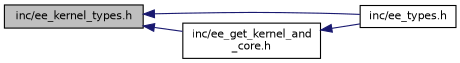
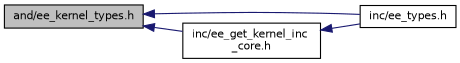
(74, 17) -> (74, 17)
(252, 41) -> (252, 41)
